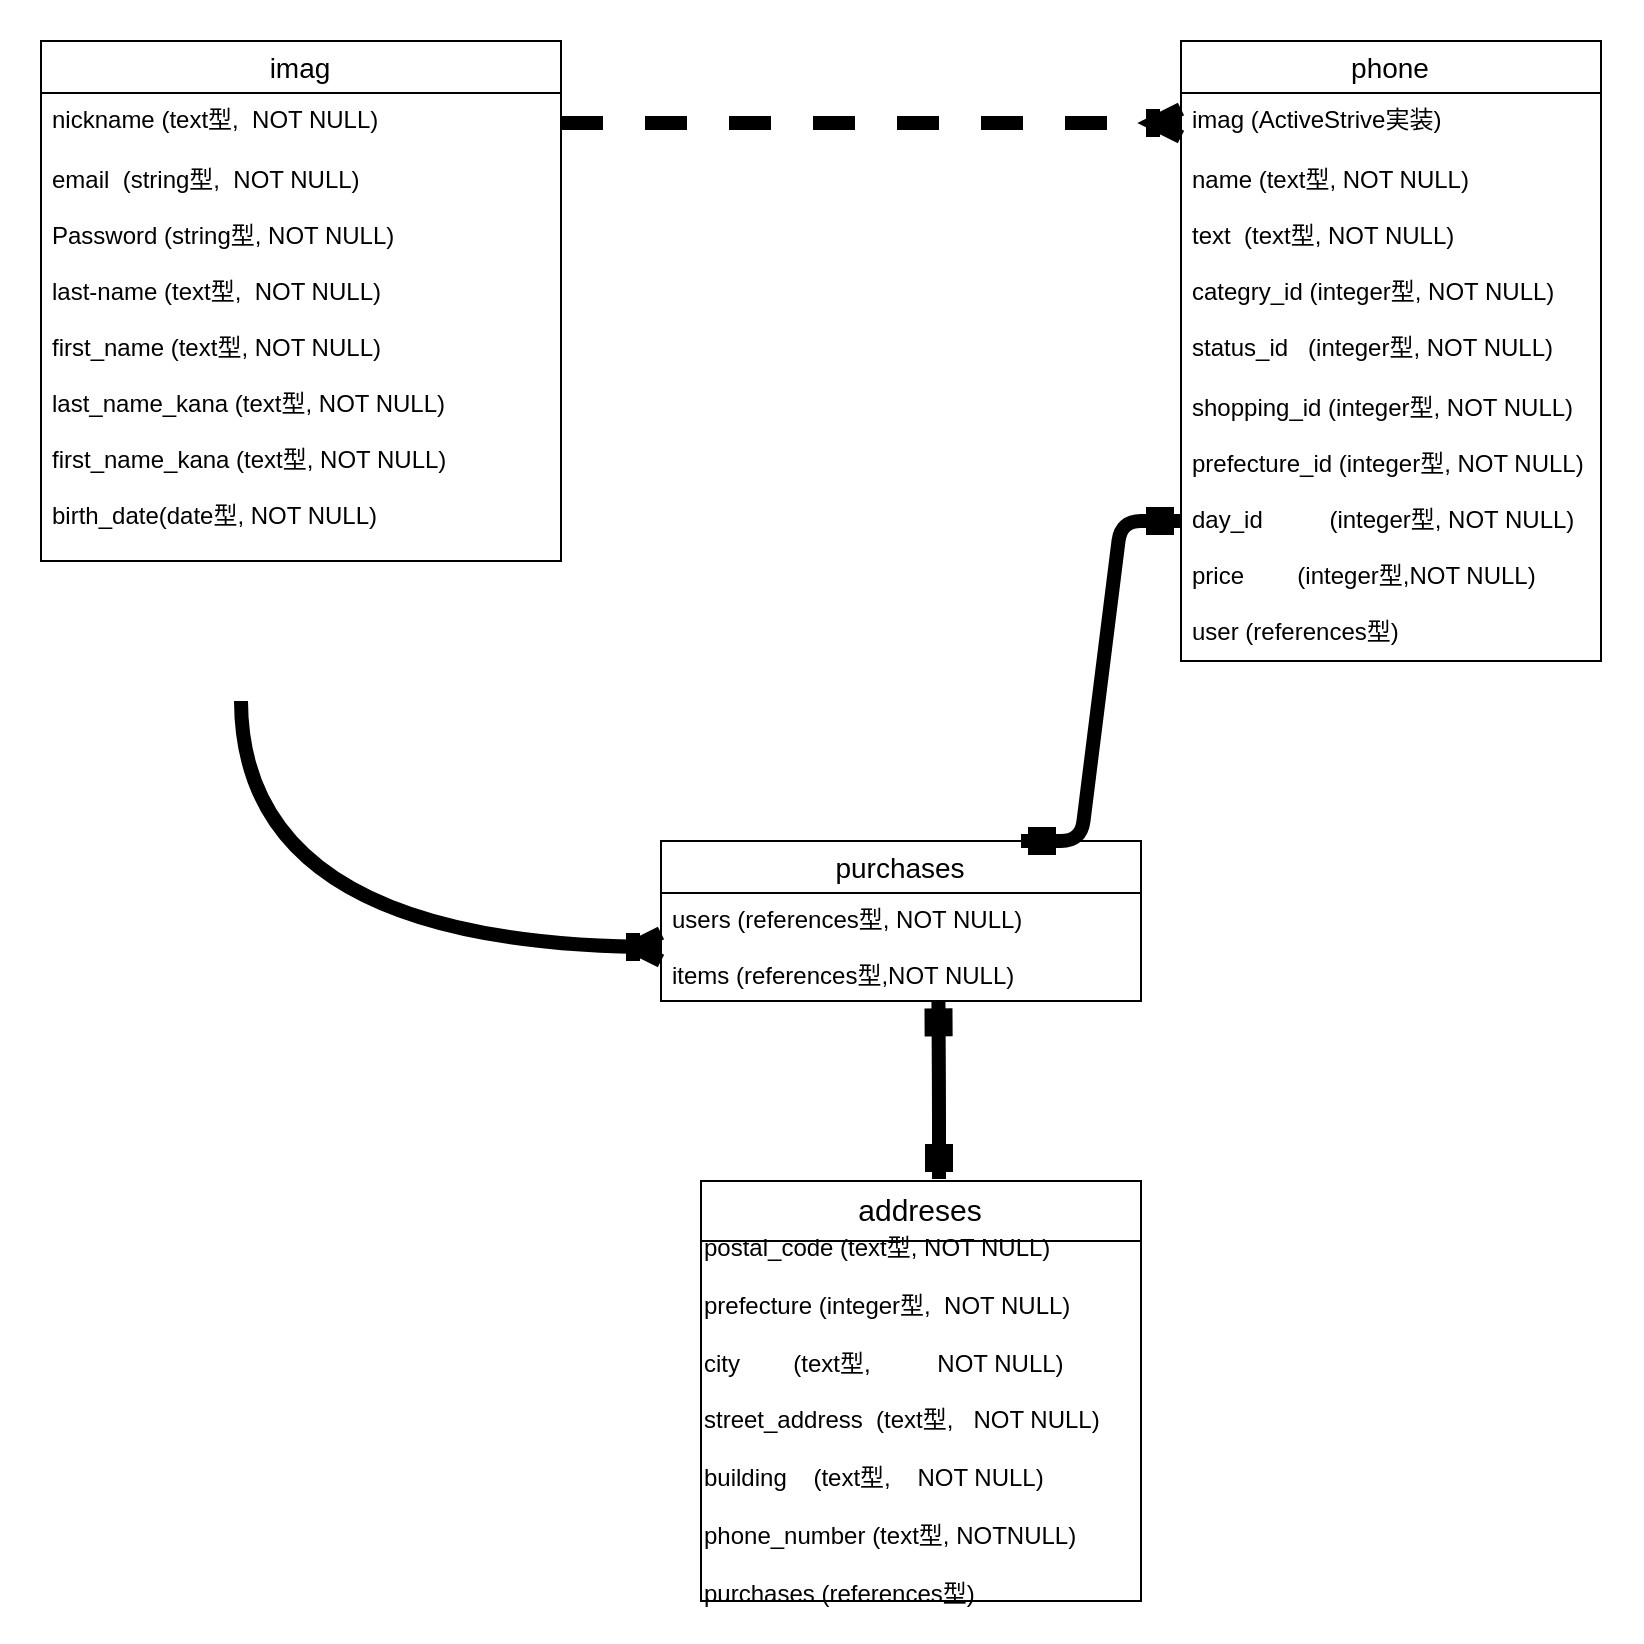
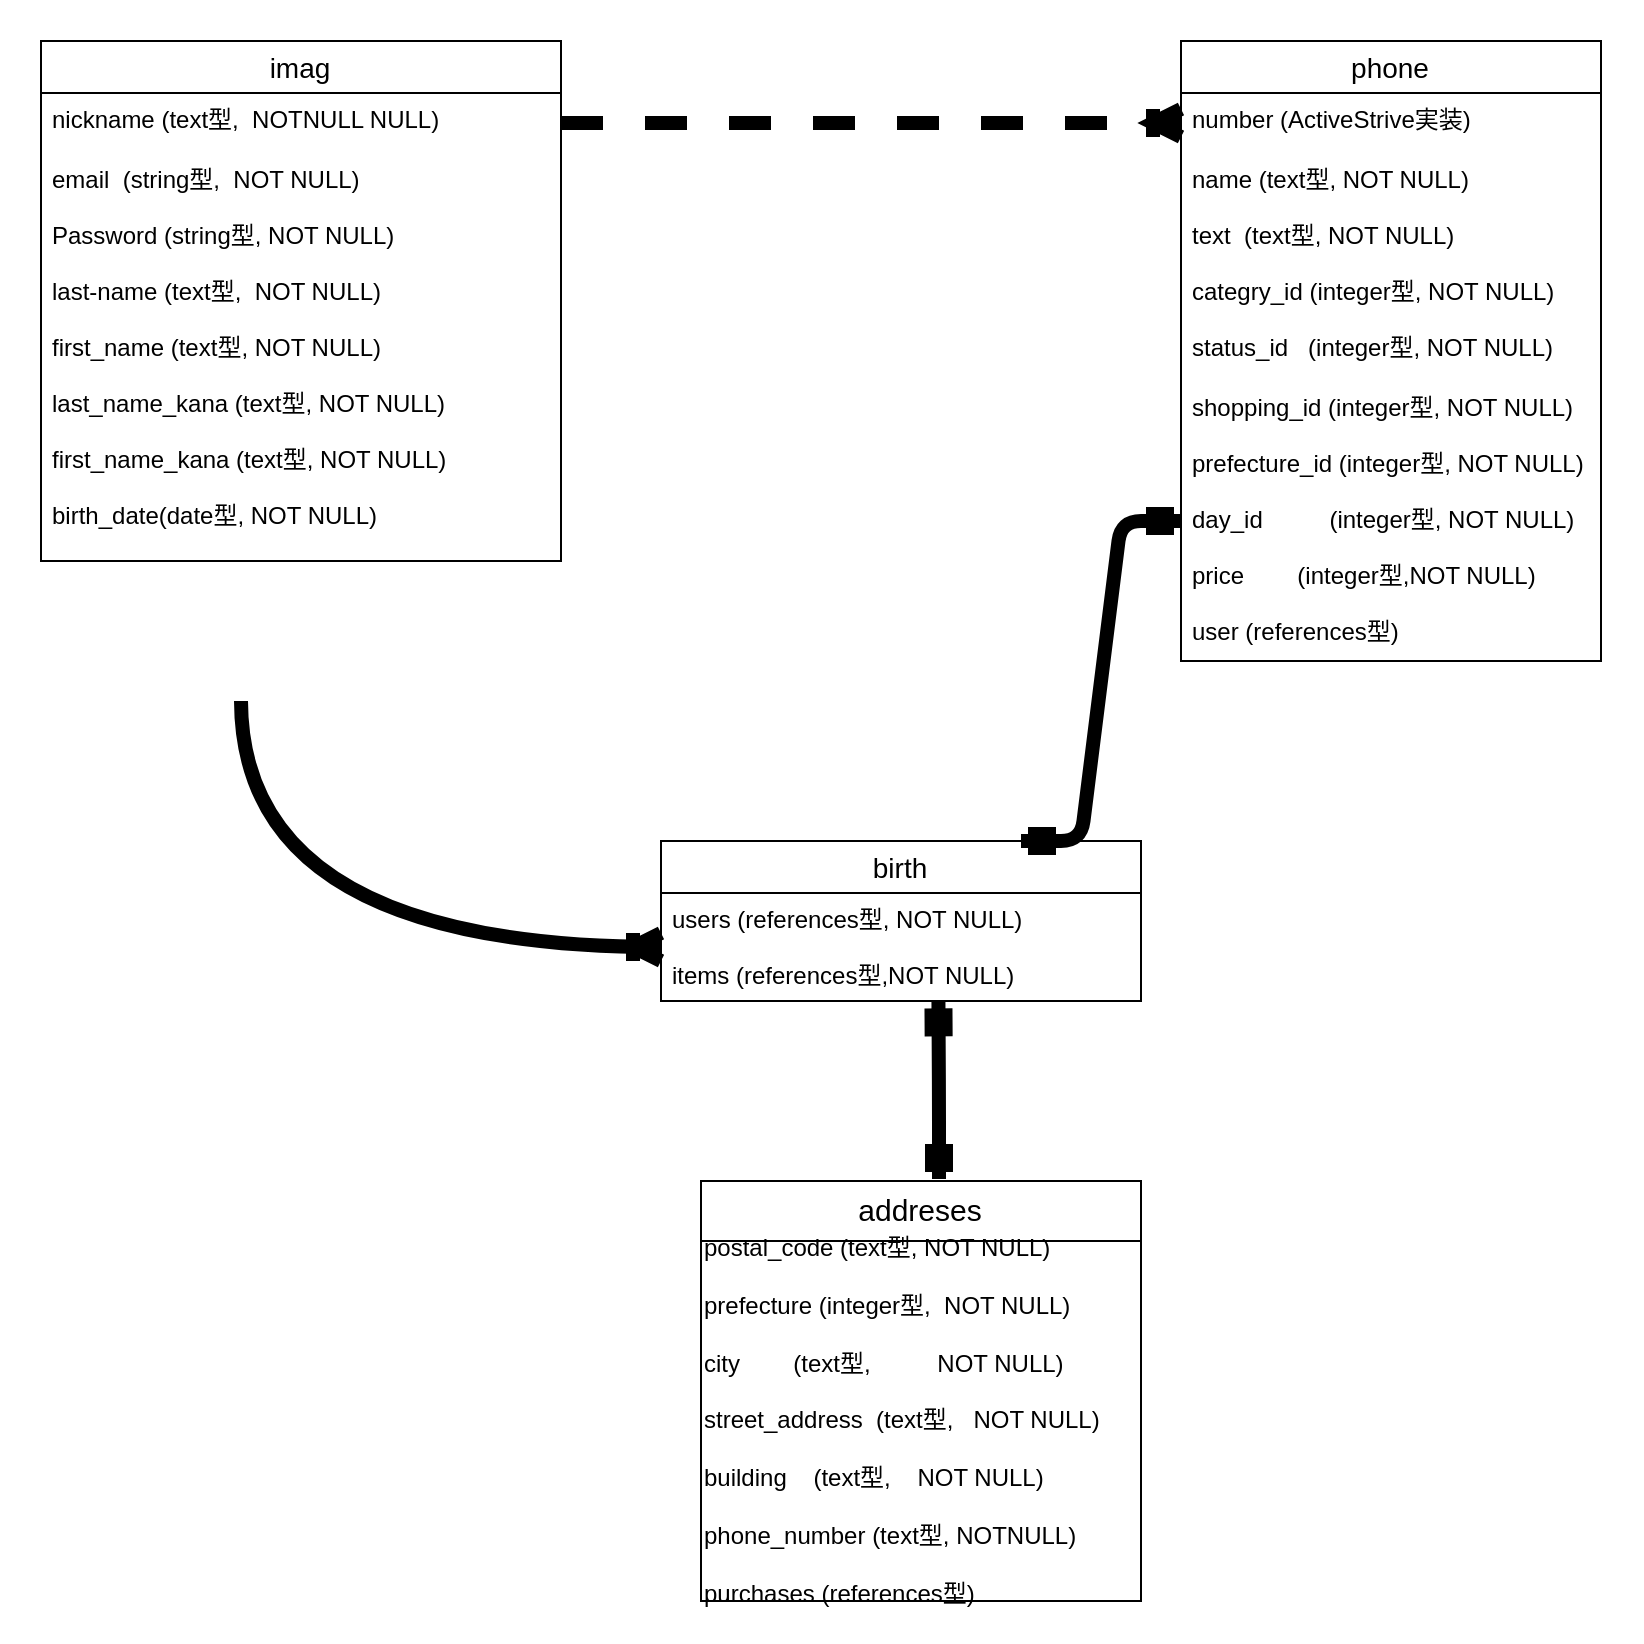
(223, 120) -> (250, 120)
(1331, 120) -> (1348, 120)
(900, 869) -> (900, 869)
